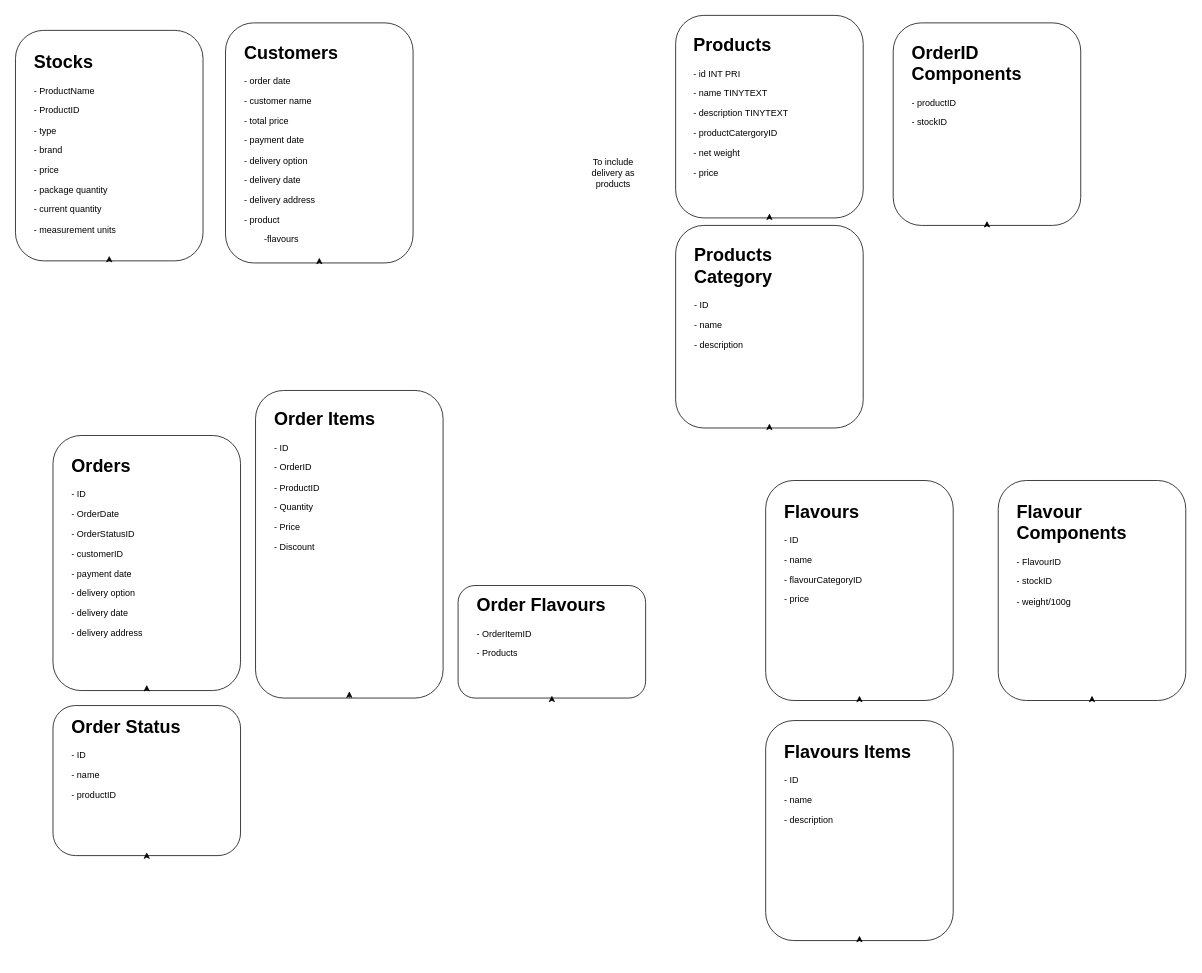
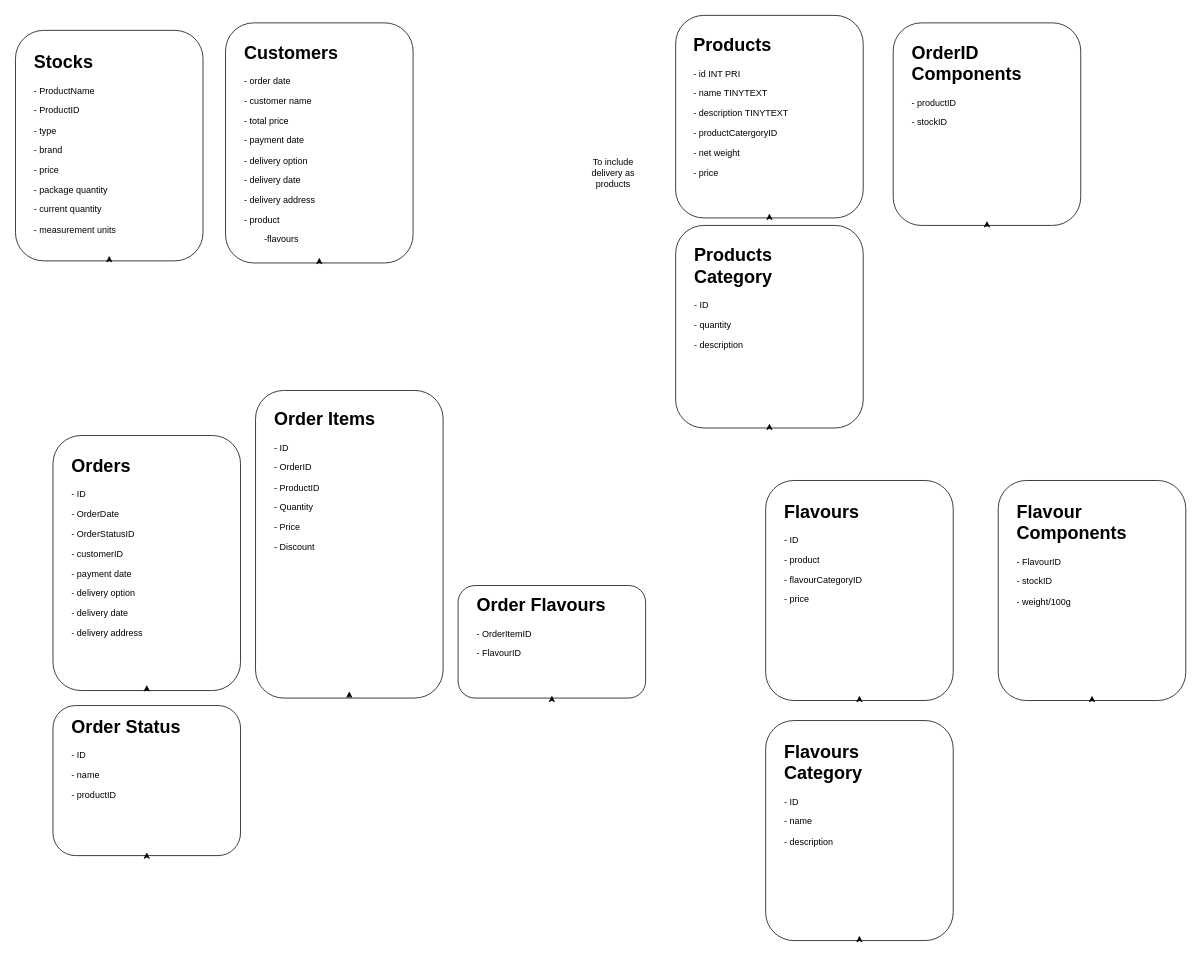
(736, 254) -> (736, 254)
(830, 516) -> (830, 516)
(510, 599) -> (510, 599)
(817, 751) -> (825, 751)
